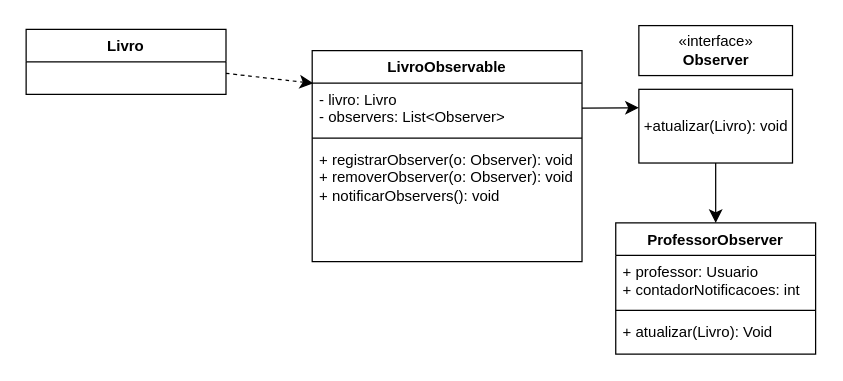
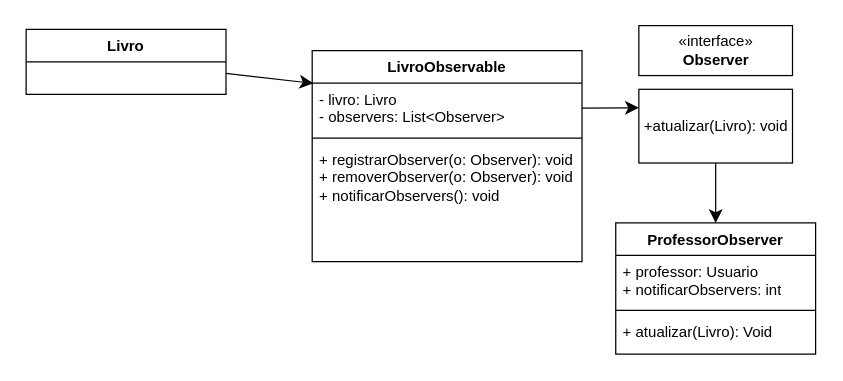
(265, 78) -> (265, 78)
(717, 291) -> (716, 282)
